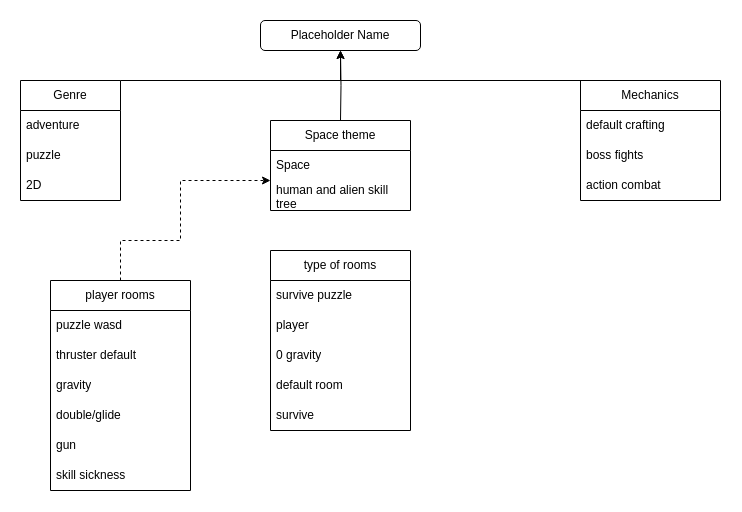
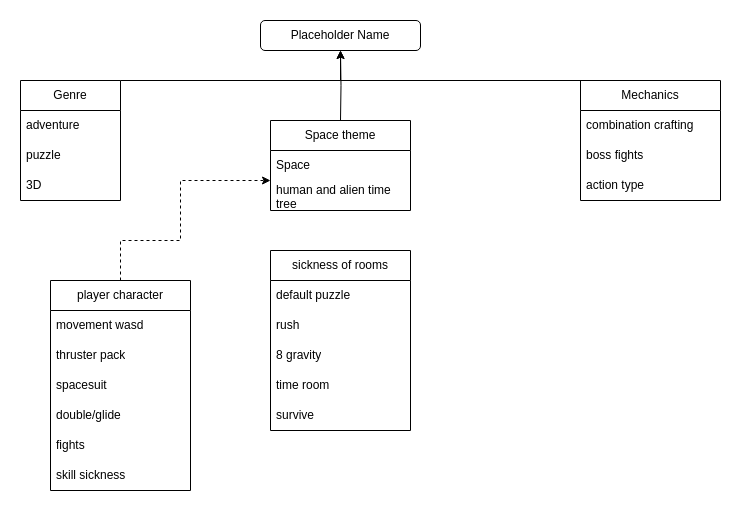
(636, 126) -> (647, 126)
(33, 186) -> (33, 186)
(627, 186) -> (620, 186)
(342, 196) -> (342, 196)
(341, 266) -> (341, 266)
(121, 296) -> (121, 296)
(319, 296) -> (319, 296)
(90, 326) -> (99, 326)
(295, 326) -> (290, 326)
(107, 356) -> (99, 356)
(304, 356) -> (304, 356)
(78, 386) -> (85, 386)
(314, 386) -> (304, 386)
(67, 446) -> (75, 446)
